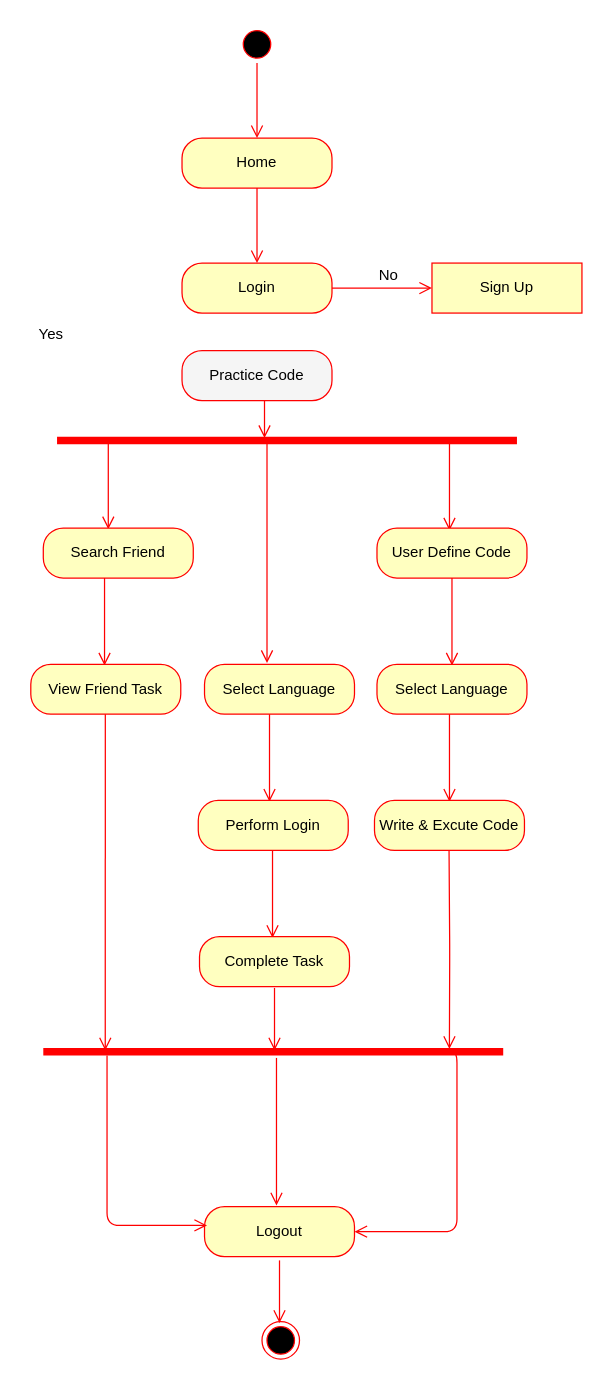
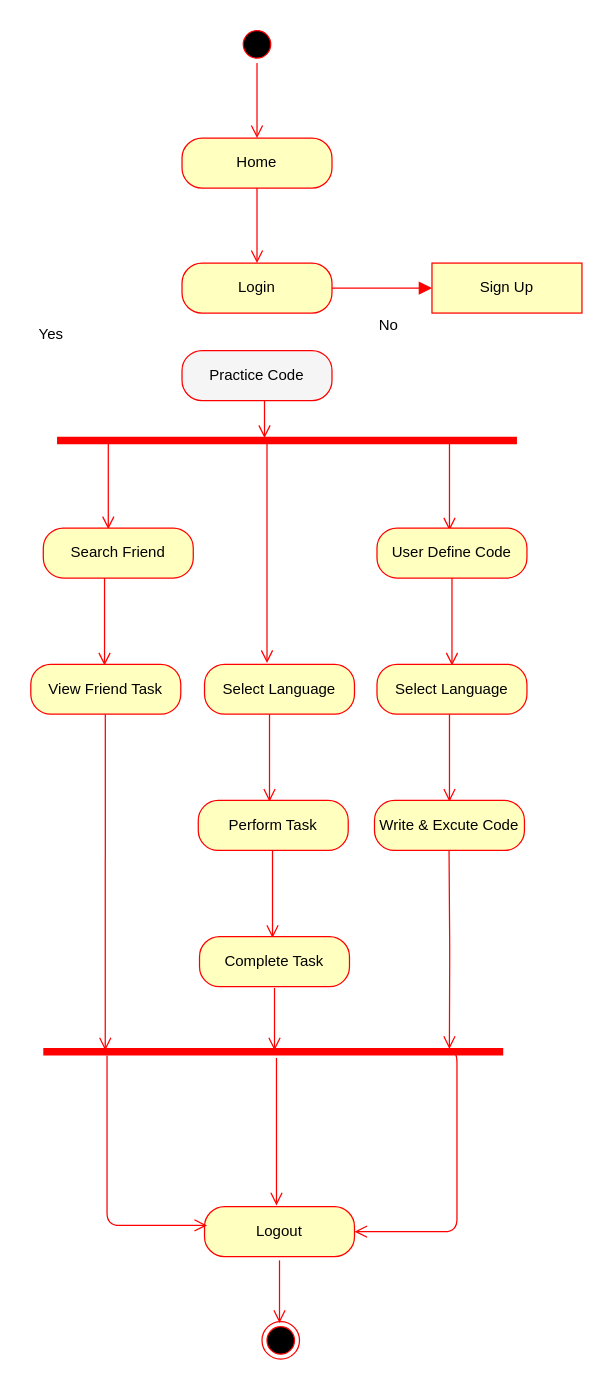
(388, 276) -> (388, 326)
(422, 288) -> (418, 288)
(273, 826) -> (273, 826)
